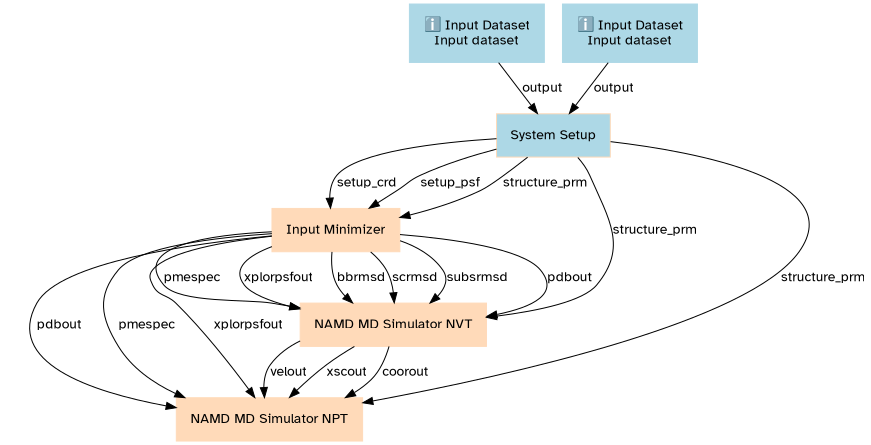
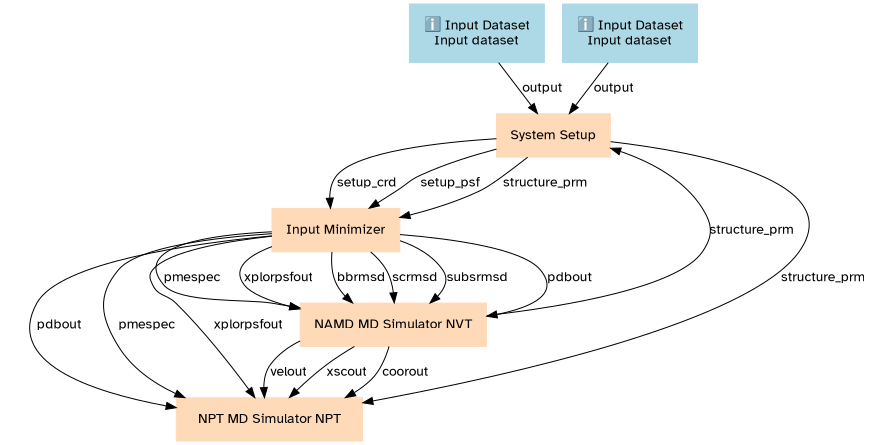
(553, 135) -> (553, 135)
(606, 271) -> (670, 275)
(269, 419) -> (269, 419)
